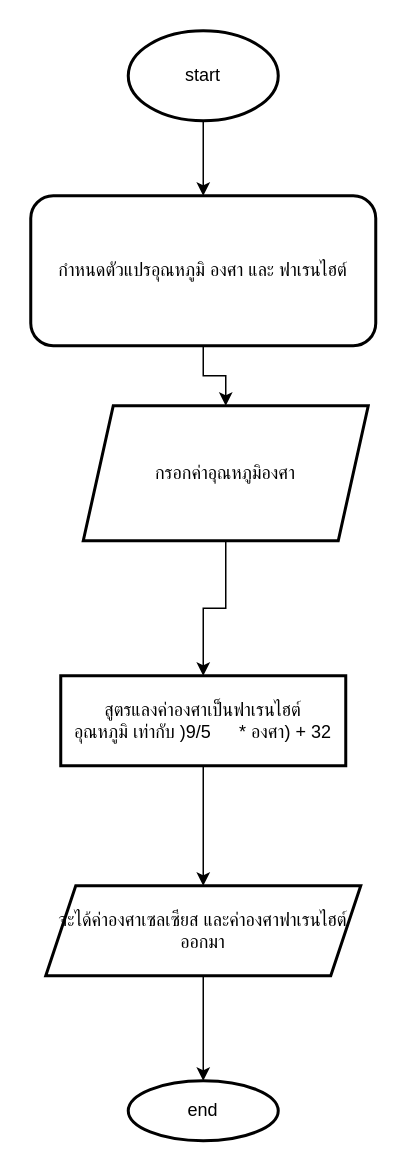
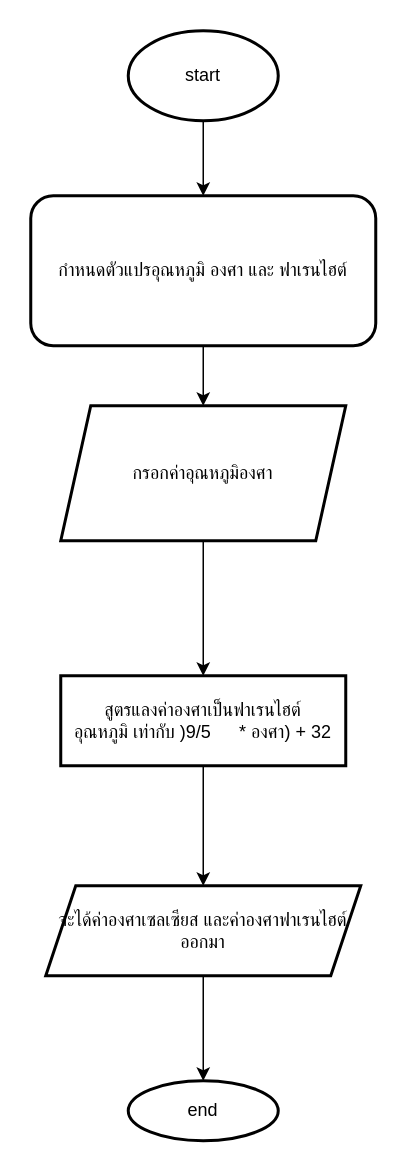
(226, 473) -> (203, 473)
